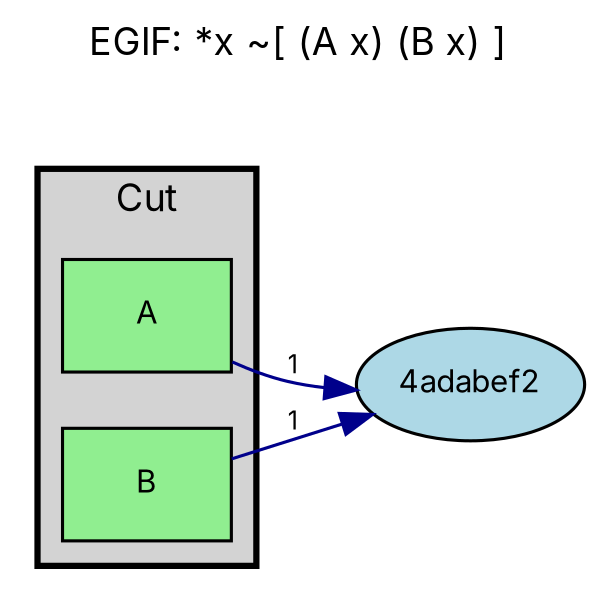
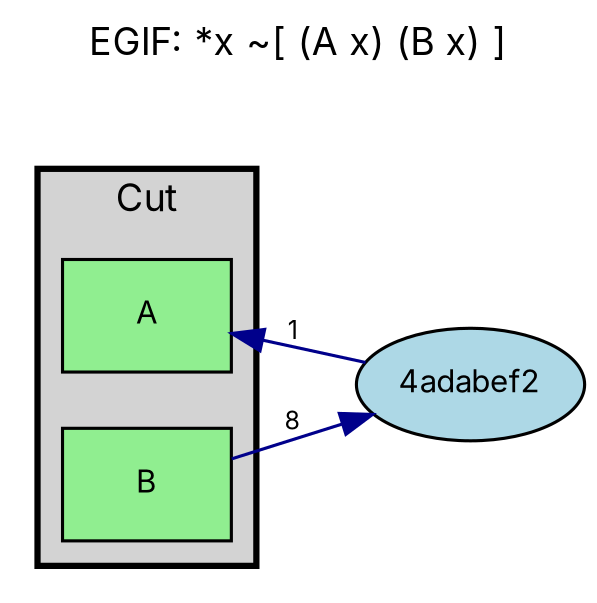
(277, 379) -> (314, 351)
(294, 424) -> (294, 424)
